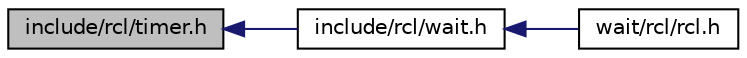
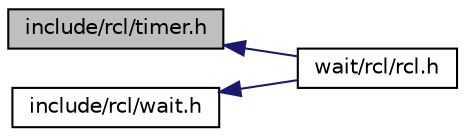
(271, 29) -> (271, 52)
